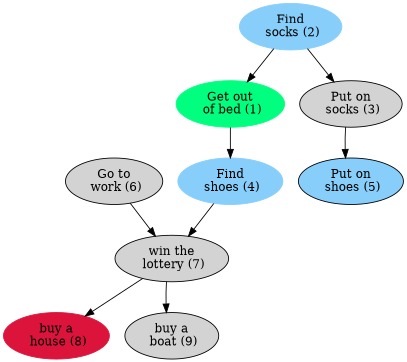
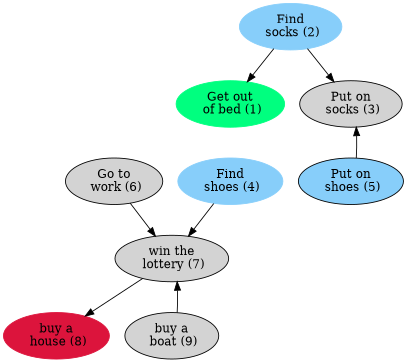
(230, 138) -> none
(345, 138) -> (357, 147)
(166, 293) -> (178, 302)
